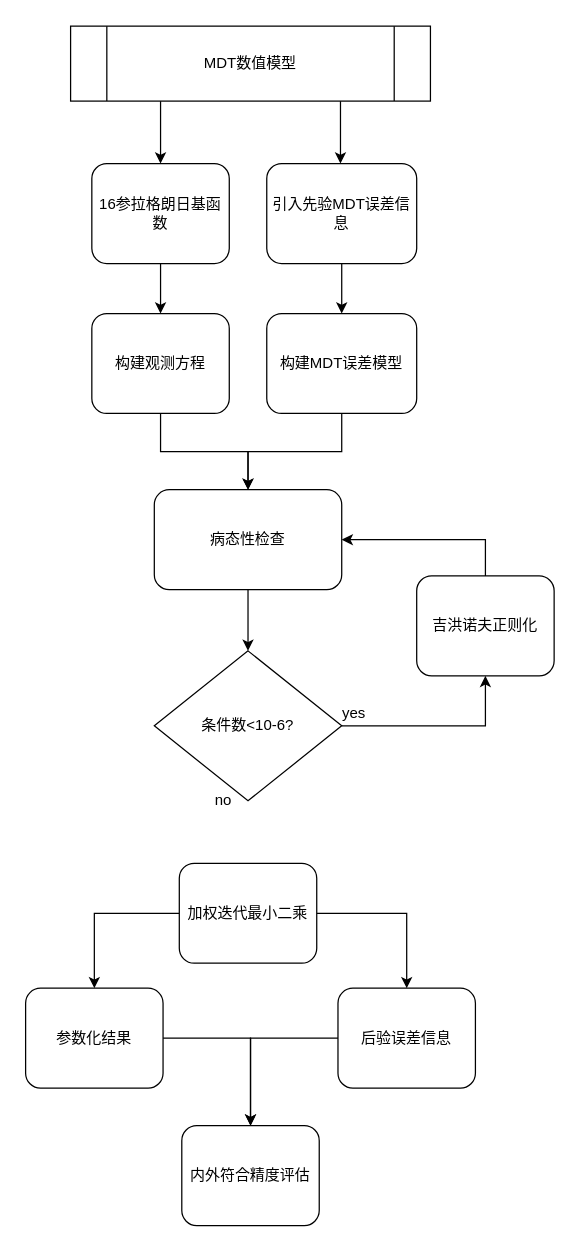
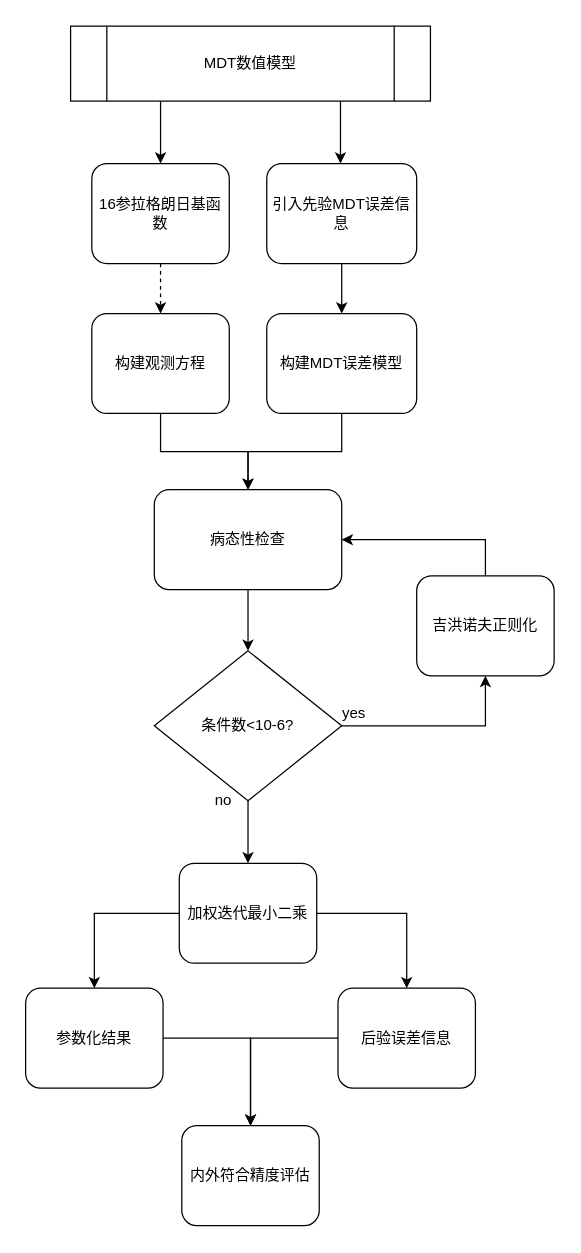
(161, 283) -> (161, 283)
none -> (248, 828)
